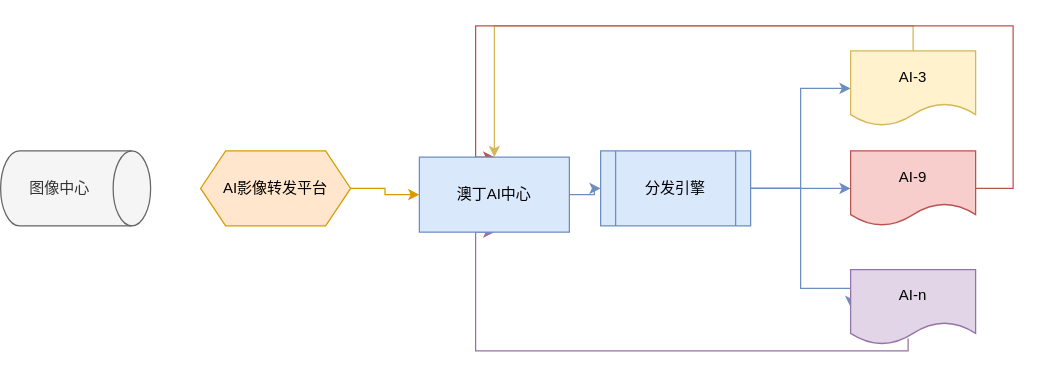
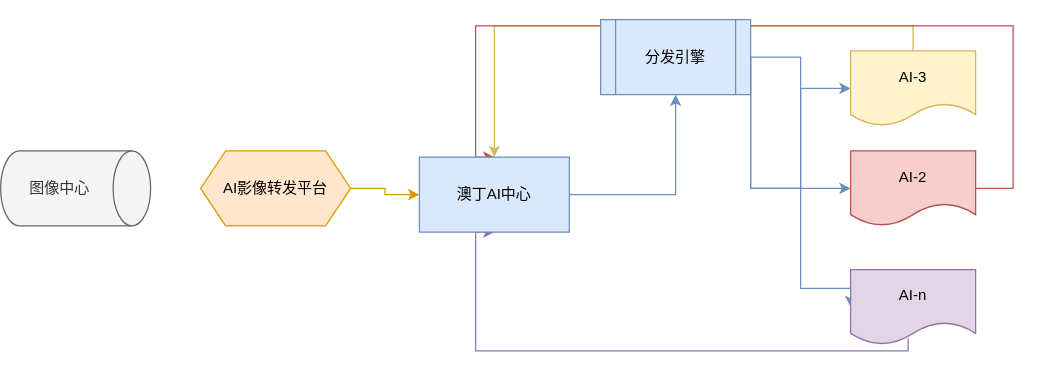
(913, 177) -> (913, 177)
(676, 188) -> (676, 57)
